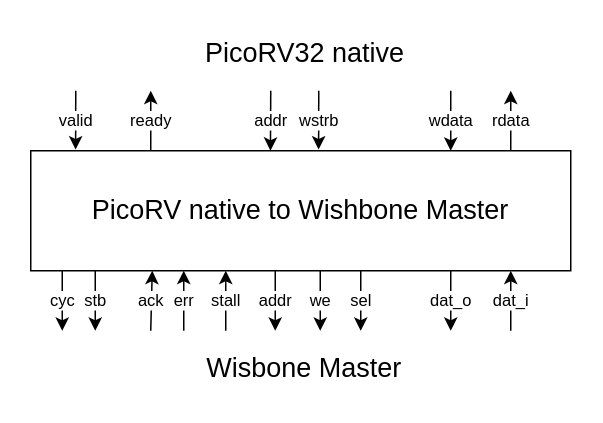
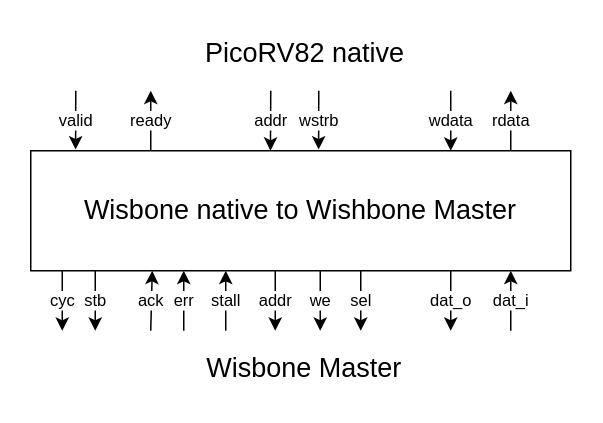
(305, 53) -> (305, 53)
(301, 211) -> (301, 211)
